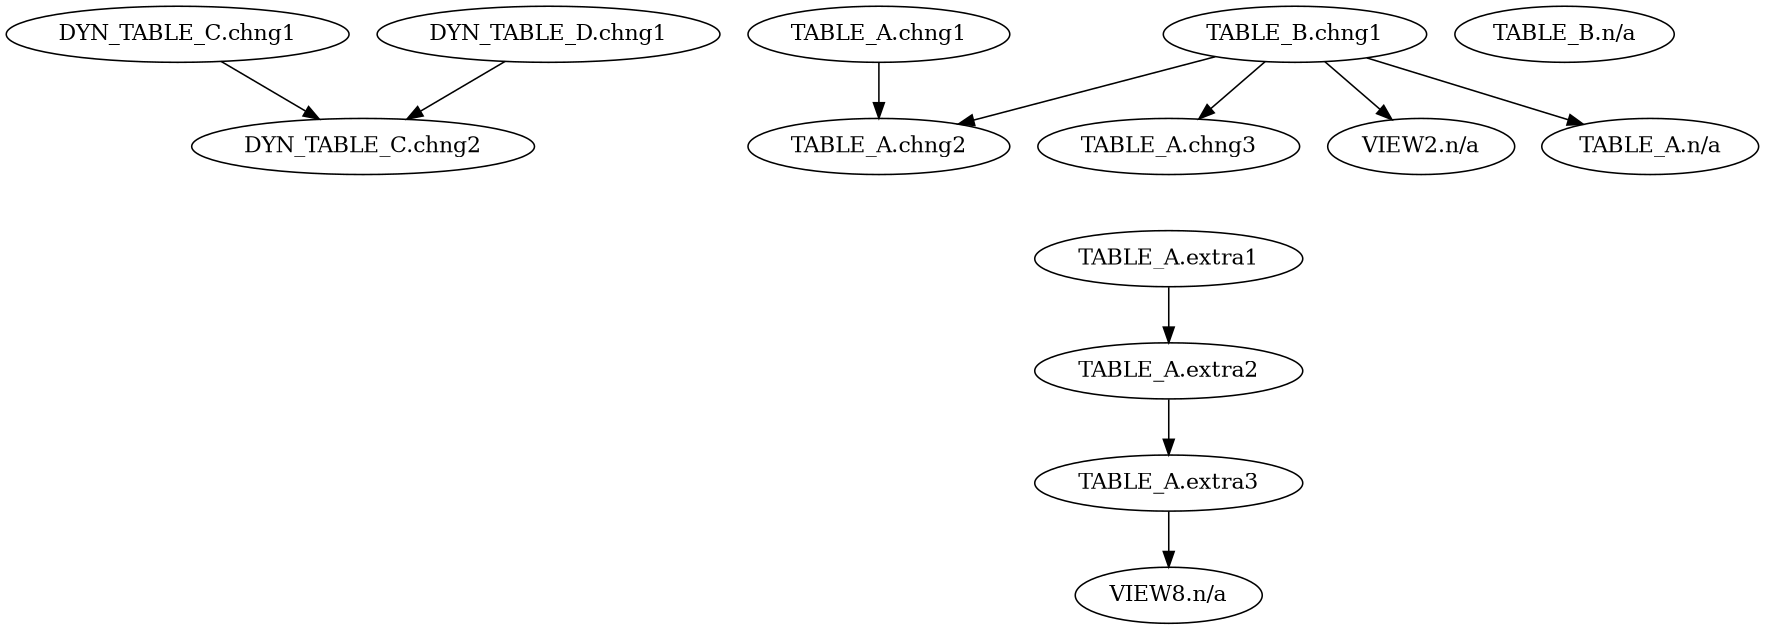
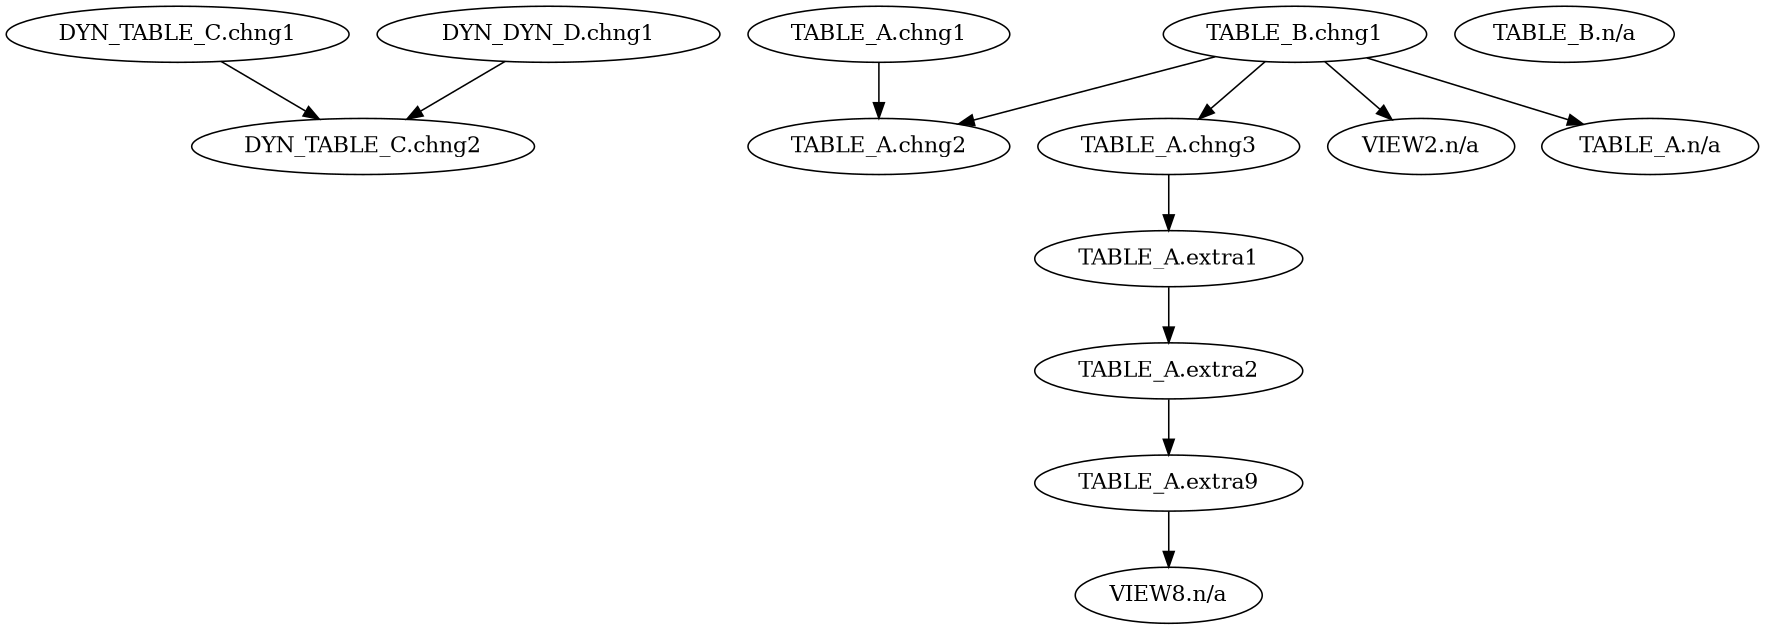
(549, 34) -> (549, 34)
none -> (1169, 195)
(1169, 483) -> (1169, 483)
